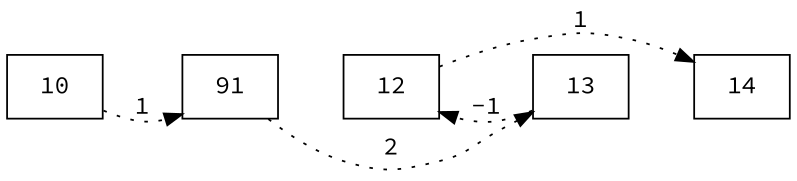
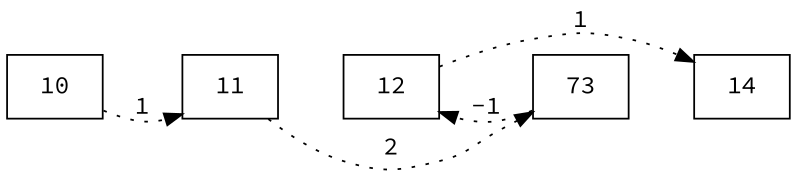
(230, 87) -> (230, 87)
(581, 87) -> (581, 87)
